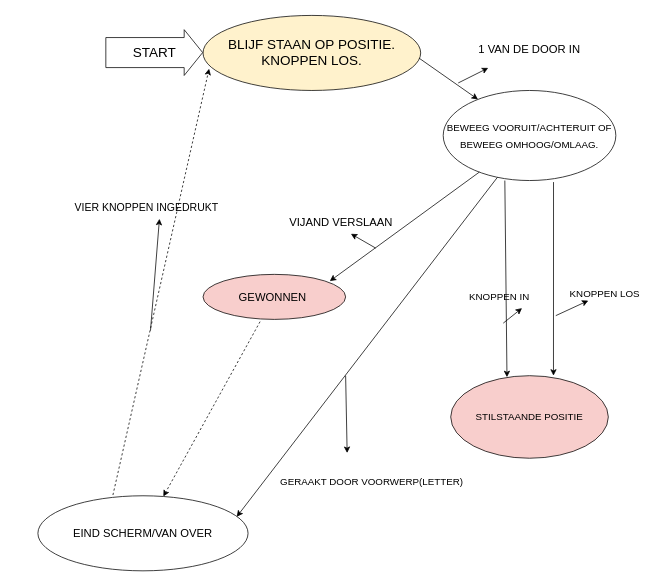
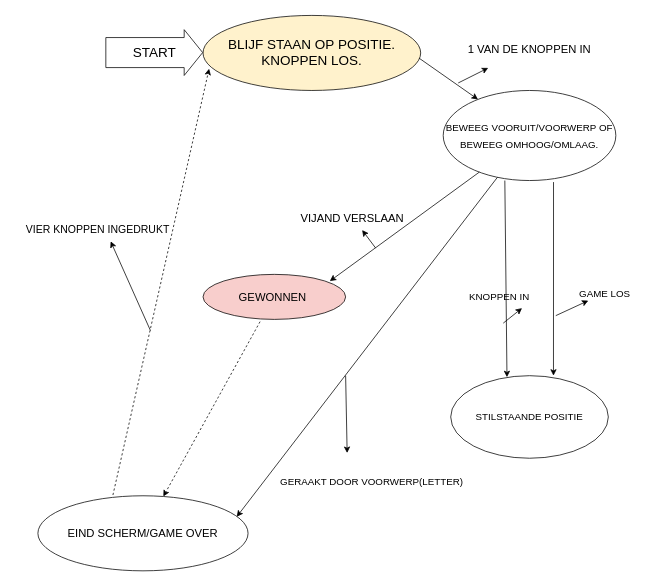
(529, 49) -> (529, 49)
(529, 135) -> (529, 135)
(147, 207) -> (98, 229)
(341, 222) -> (352, 218)
(605, 293) -> (605, 293)
(529, 417) -> (529, 417)
(143, 533) -> (143, 533)
